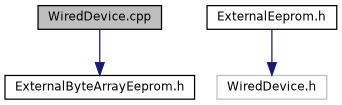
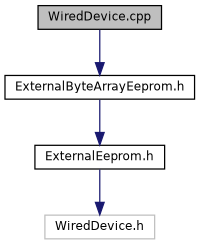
none -> (100, 116)
